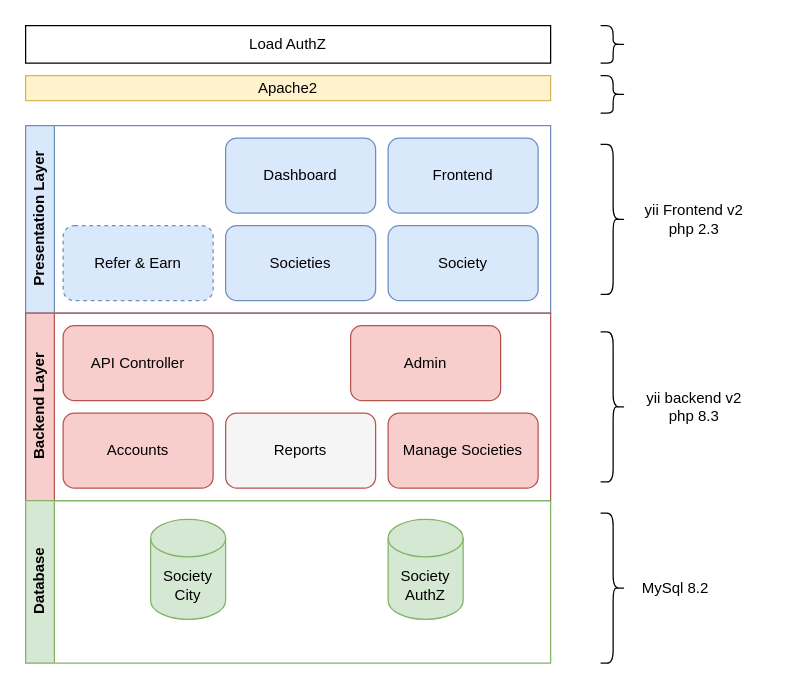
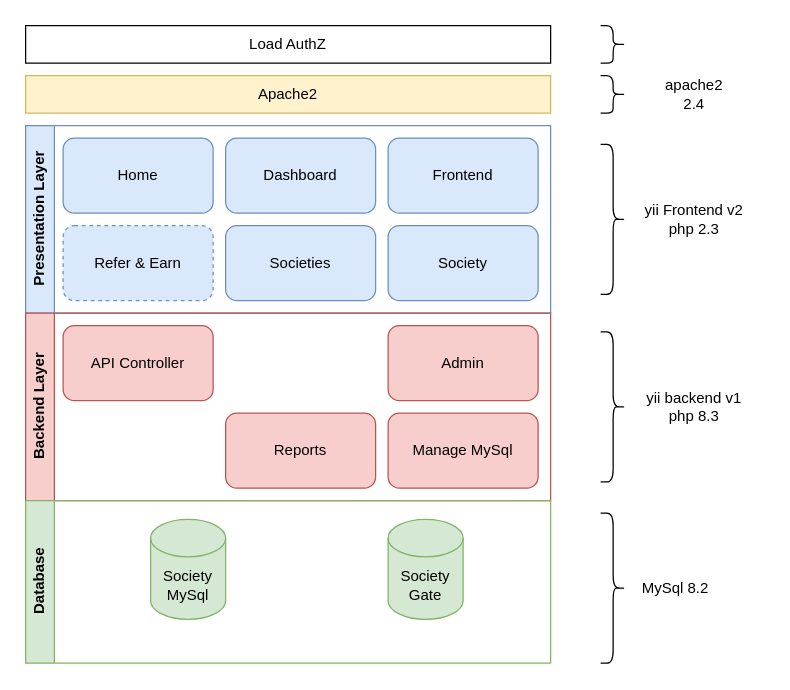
(288, 88) -> (288, 94)
none -> (694, 94)
none -> (138, 176)
(426, 363) -> (463, 363)
(694, 407) -> (694, 407)
(138, 451) -> none
(301, 451) -> (301, 451)
(463, 451) -> (463, 451)
(188, 586) -> (188, 586)
(426, 586) -> (426, 586)
